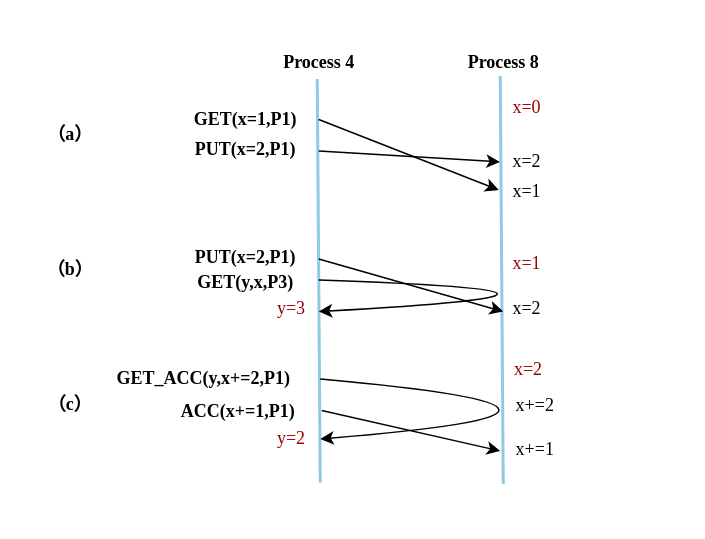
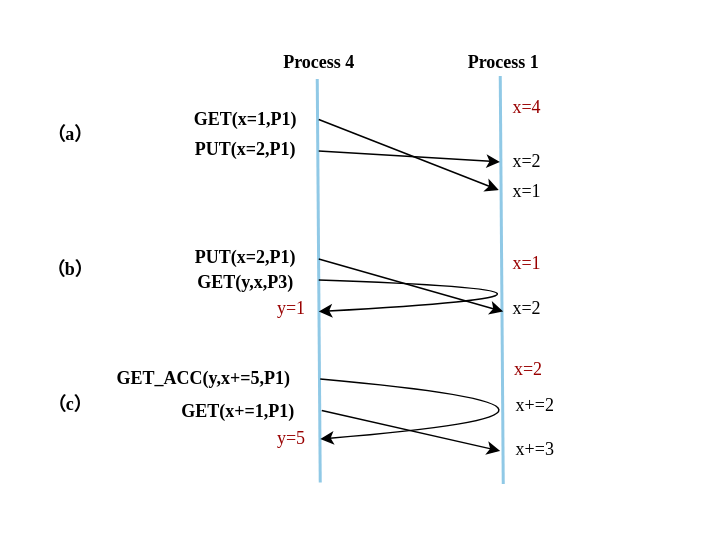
(504, 62) -> (504, 62)
(527, 107) -> (527, 107)
(292, 308) -> (292, 308)
(204, 379) -> (204, 379)
(239, 412) -> (239, 412)
(292, 439) -> (292, 439)
(536, 449) -> (536, 449)
